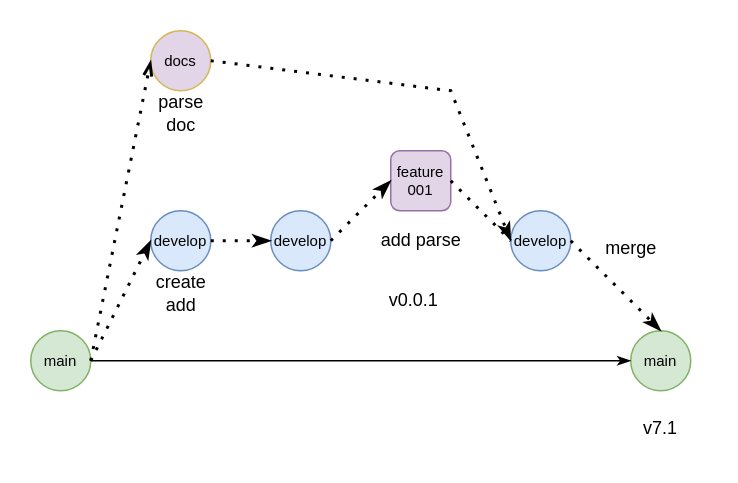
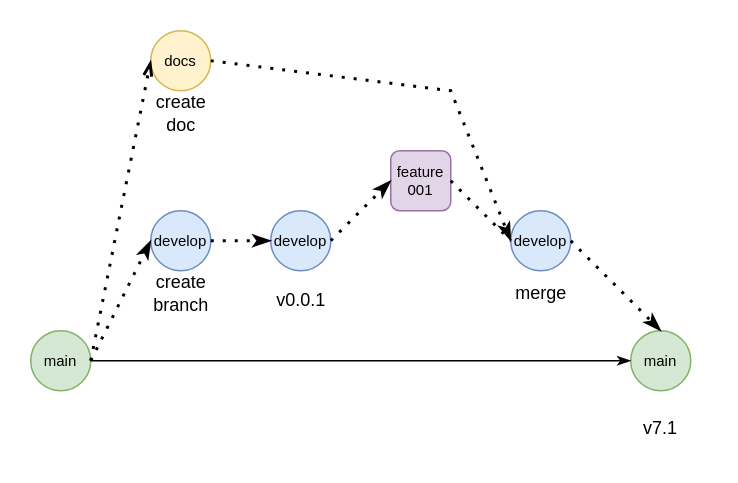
(181, 61) -> (181, 61)
(182, 113) -> (182, 113)
(421, 241) -> none
(631, 248) -> (541, 293)
(182, 293) -> (182, 293)
(413, 301) -> (301, 301)
